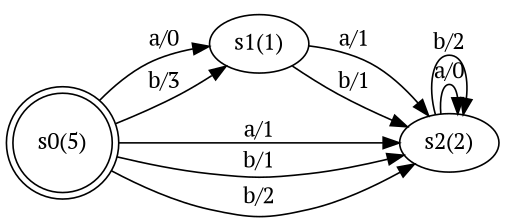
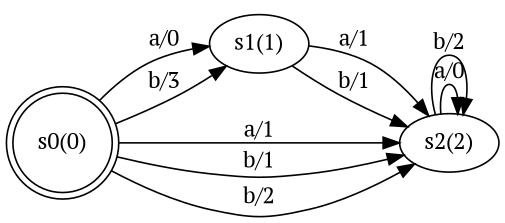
(63, 143) -> (63, 143)
